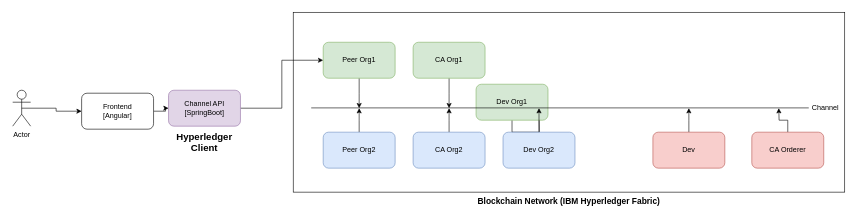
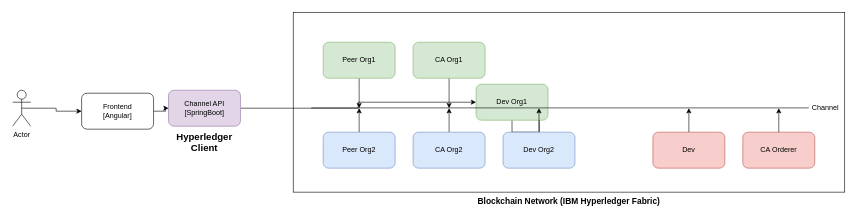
(282, 60) -> (470, 102)
(788, 150) -> (779, 150)
